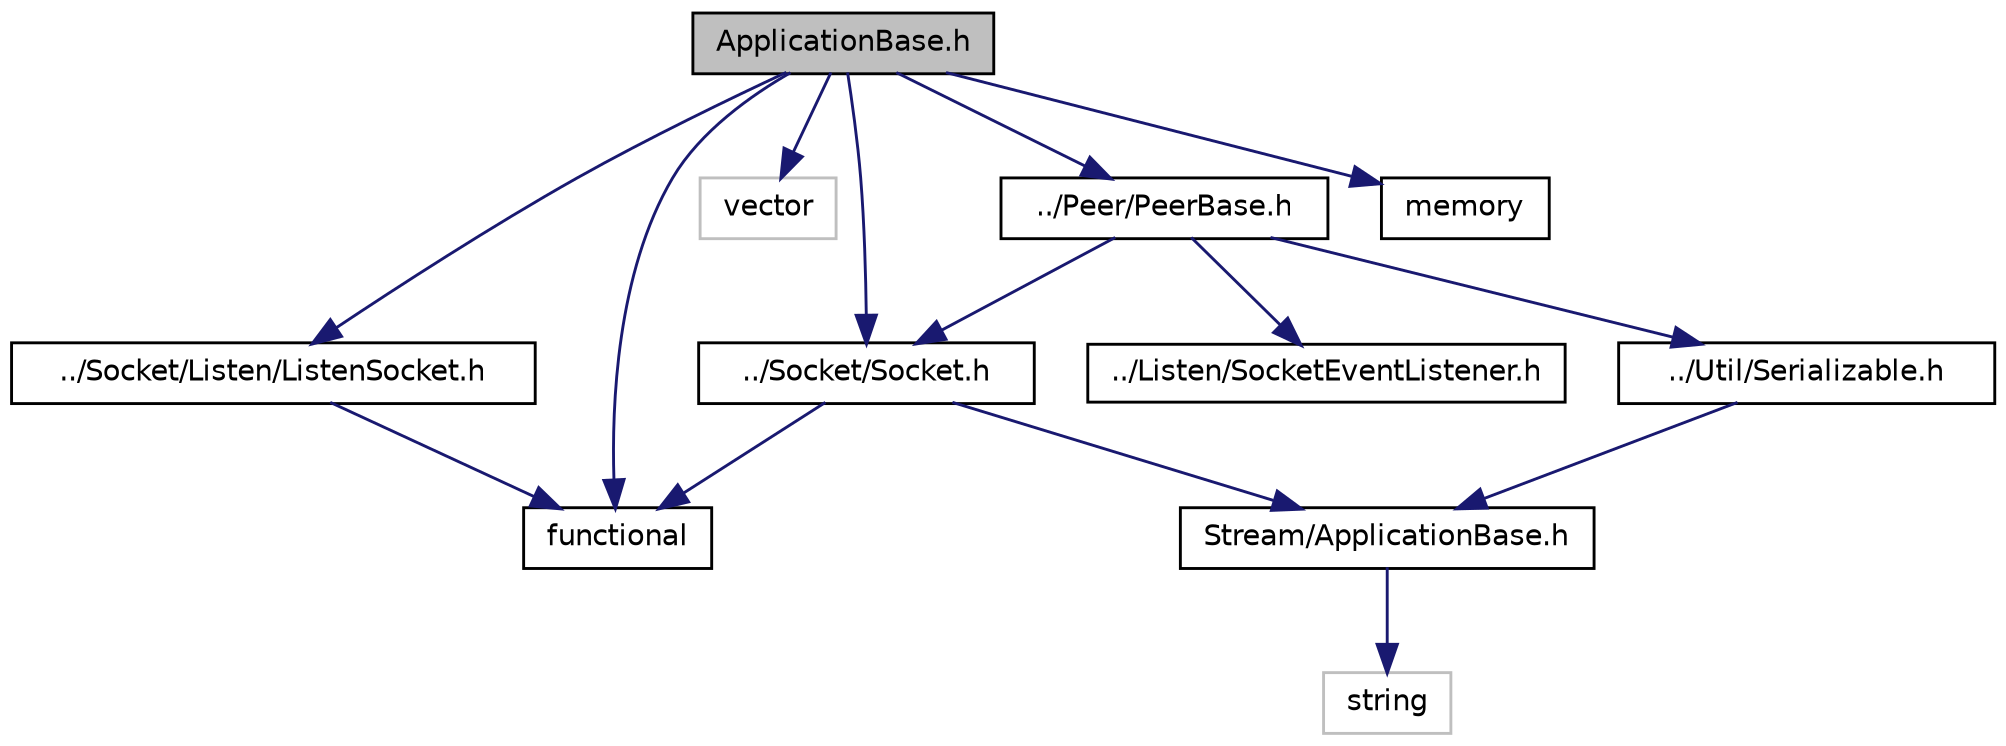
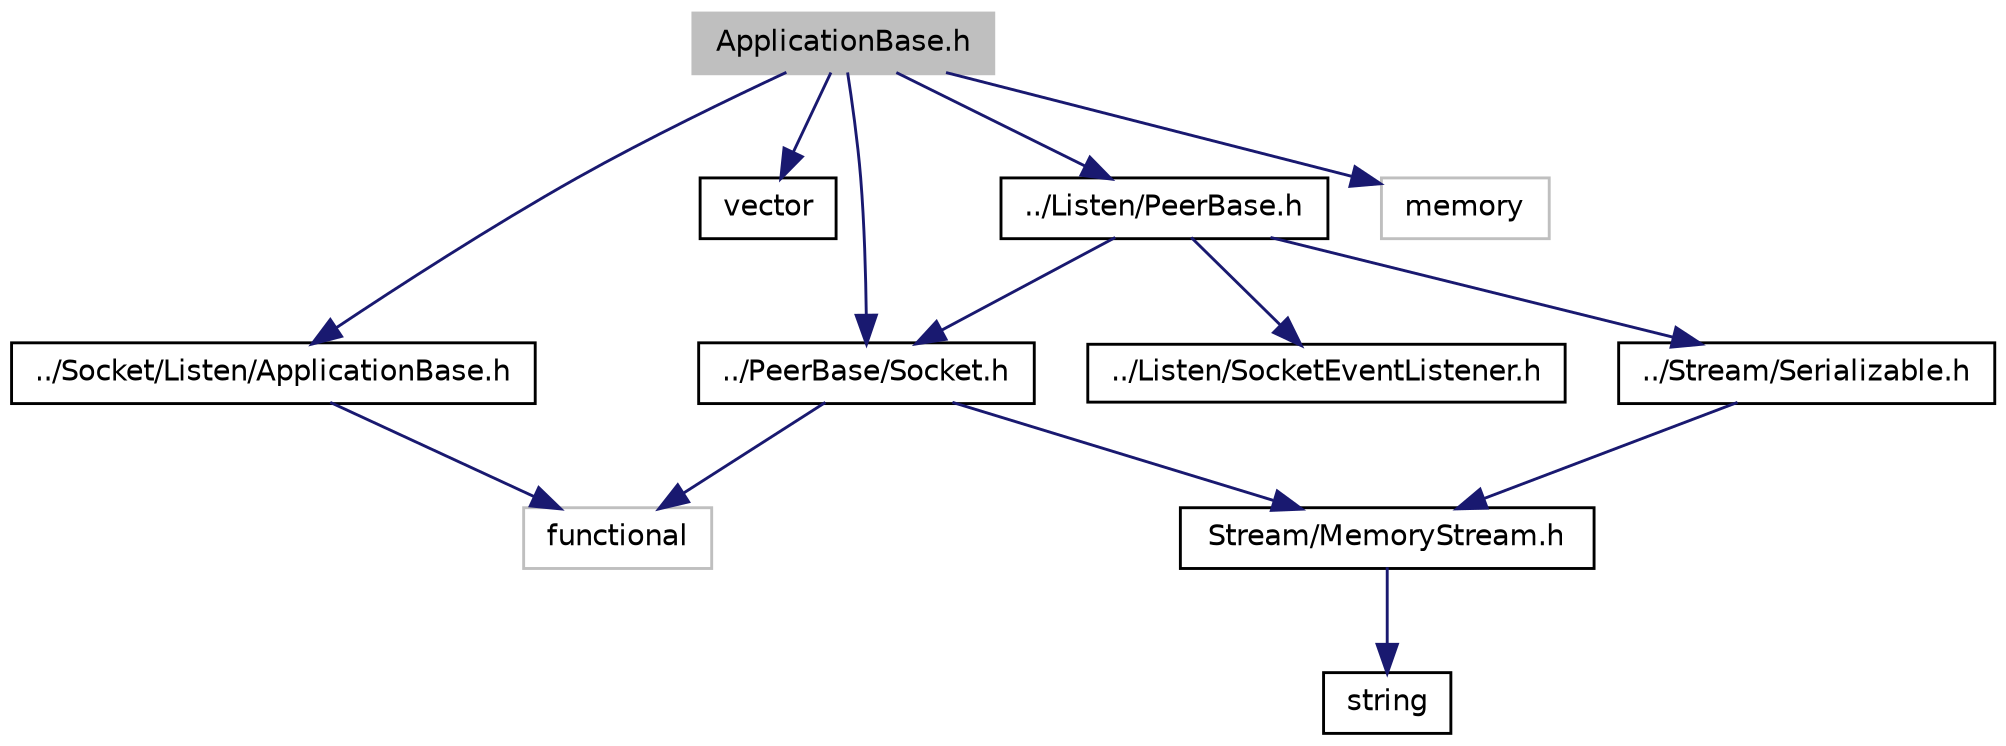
(843, 43) -> (843, 43)
(768, 208) -> (768, 208)
(1164, 208) -> (1164, 208)
(1465, 208) -> (1465, 208)
(642, 247) -> none
(273, 373) -> (273, 373)
(866, 373) -> (866, 373)
(1807, 373) -> (1807, 373)
(618, 538) -> (618, 538)
(1387, 538) -> (1387, 538)
(1387, 703) -> (1387, 703)
